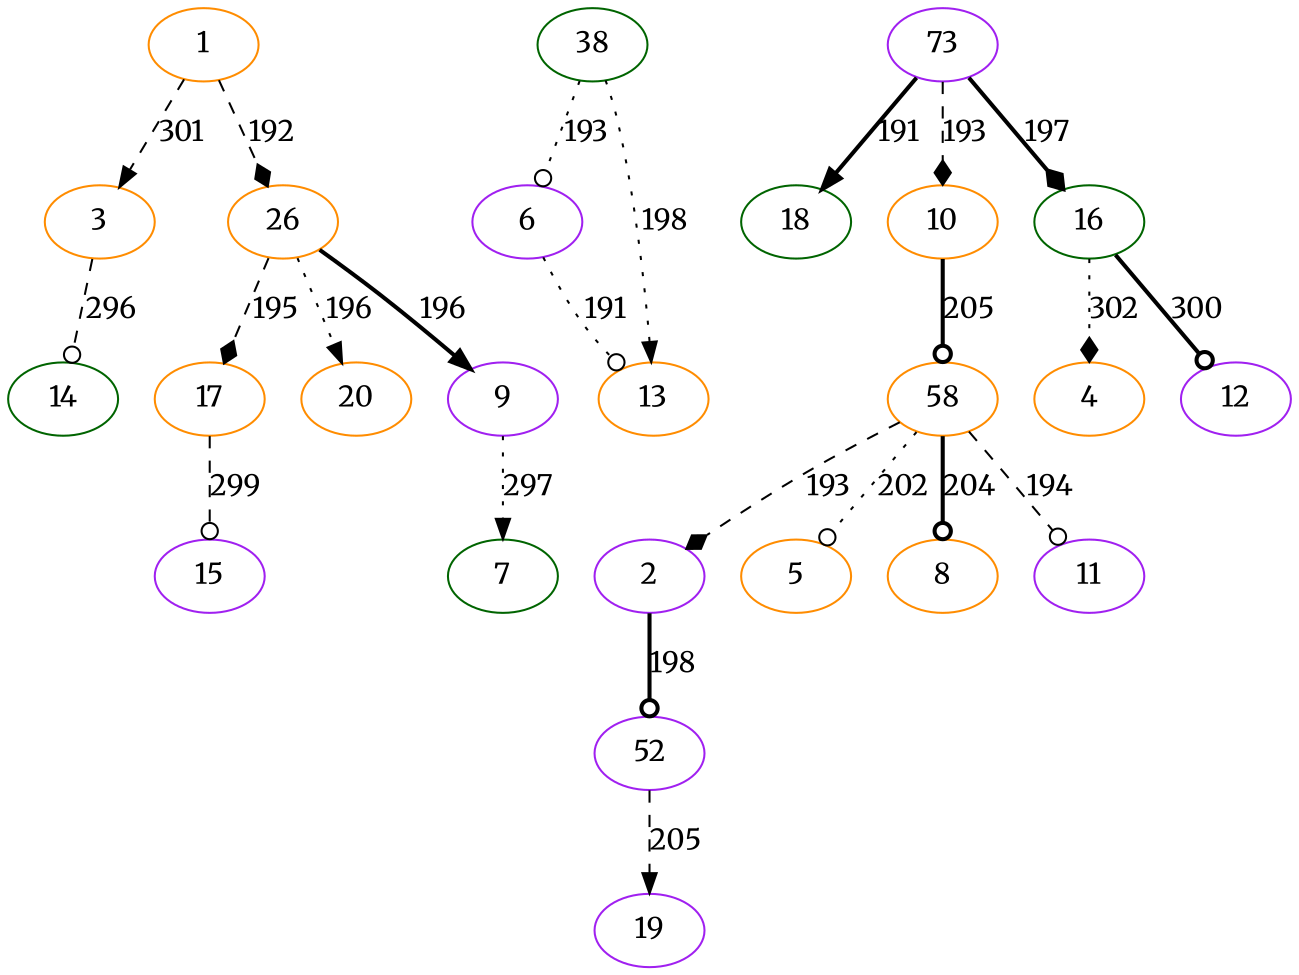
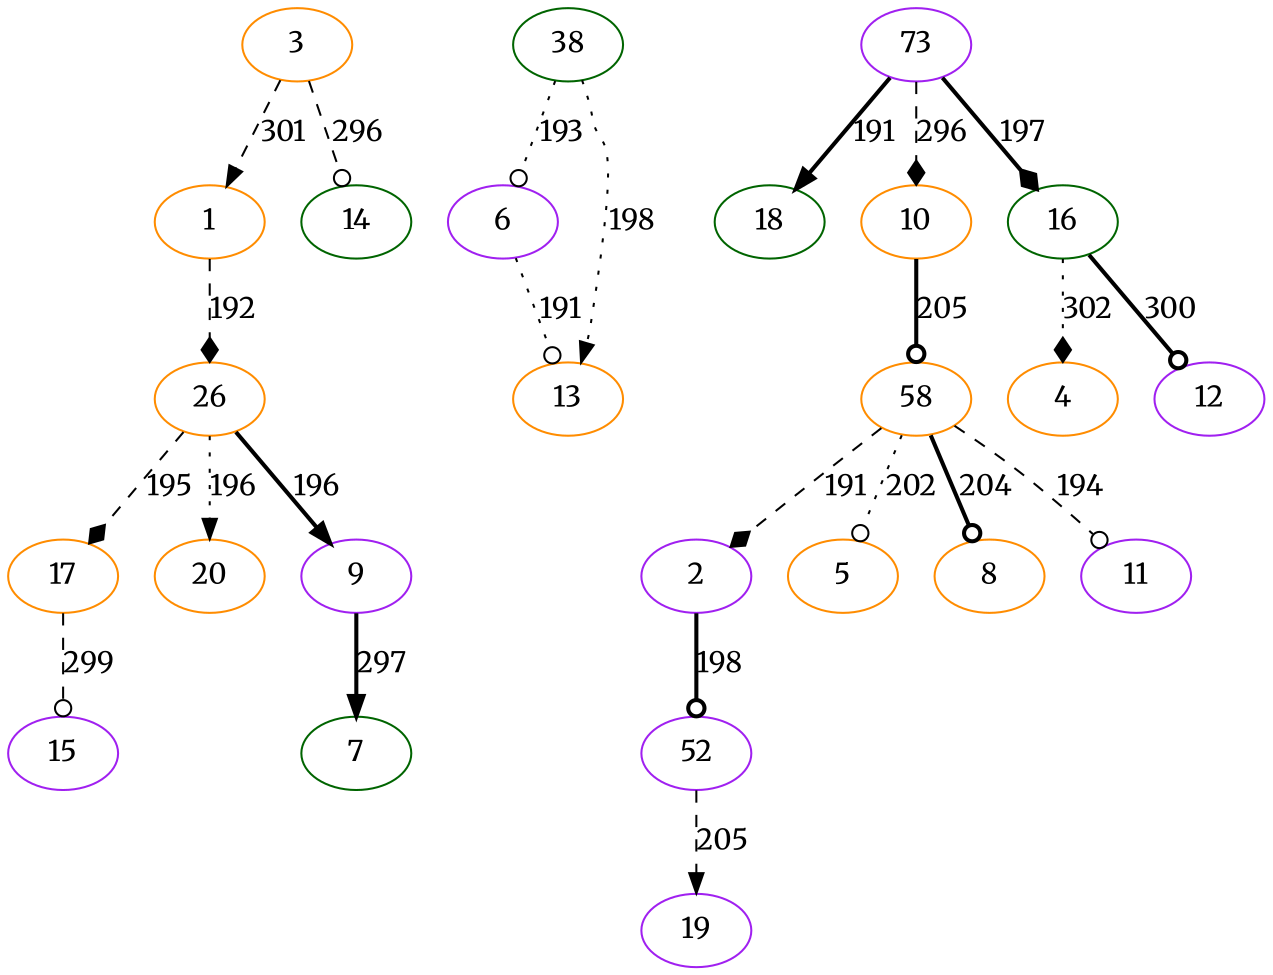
(157, 124) -> (258, 124)
(965, 133) -> (942, 133)
(503, 477) -> (356, 655)
(829, 488) -> (846, 488)
